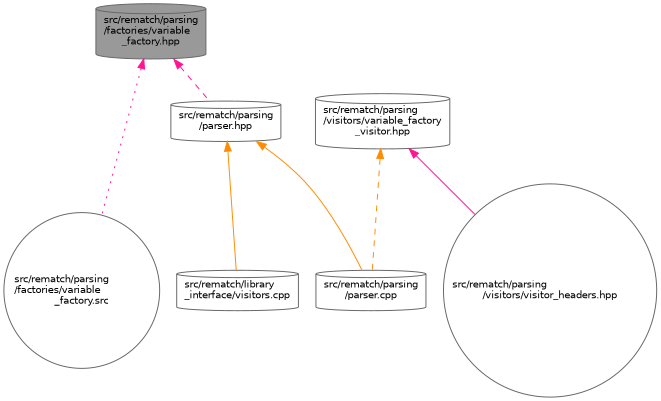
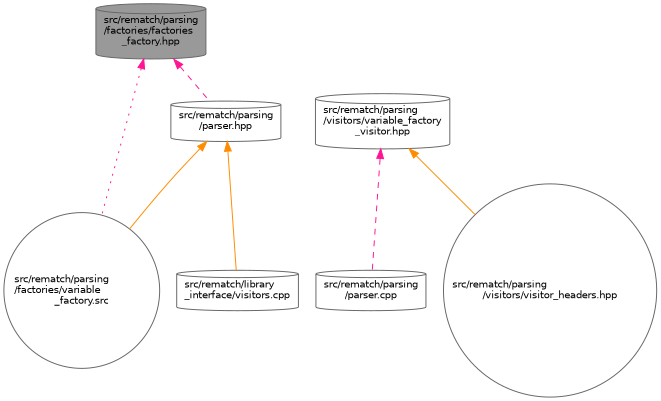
(151, 31) -> (151, 31)
(446, 185) -> (446, 185)
(321, 202) -> (164, 188)
(376, 215) -> (376, 215)
